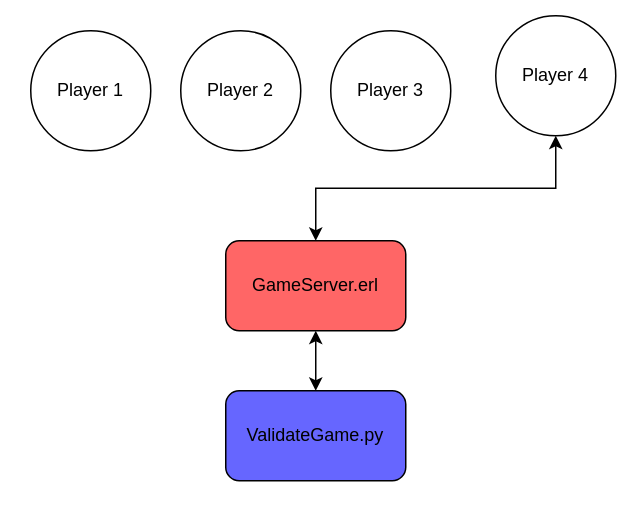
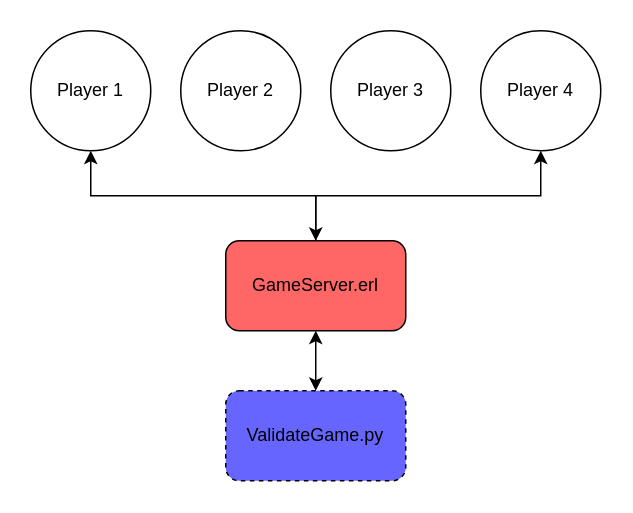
(556, 76) -> (541, 91)
none -> (184, 196)
(316, 436) -> (316, 436)
